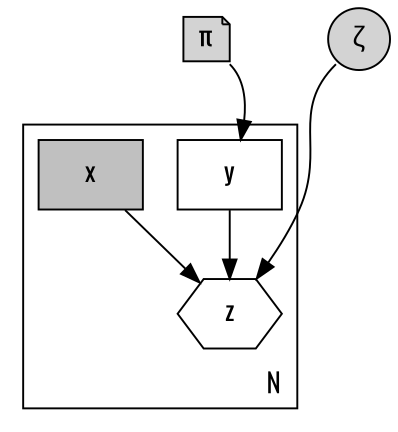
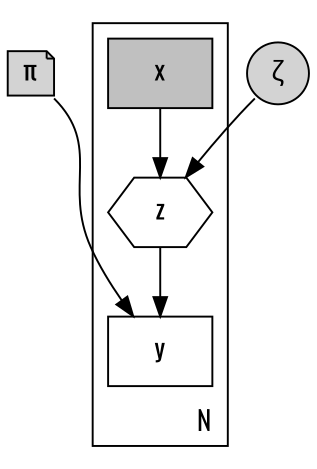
(230, 235) -> (160, 272)
